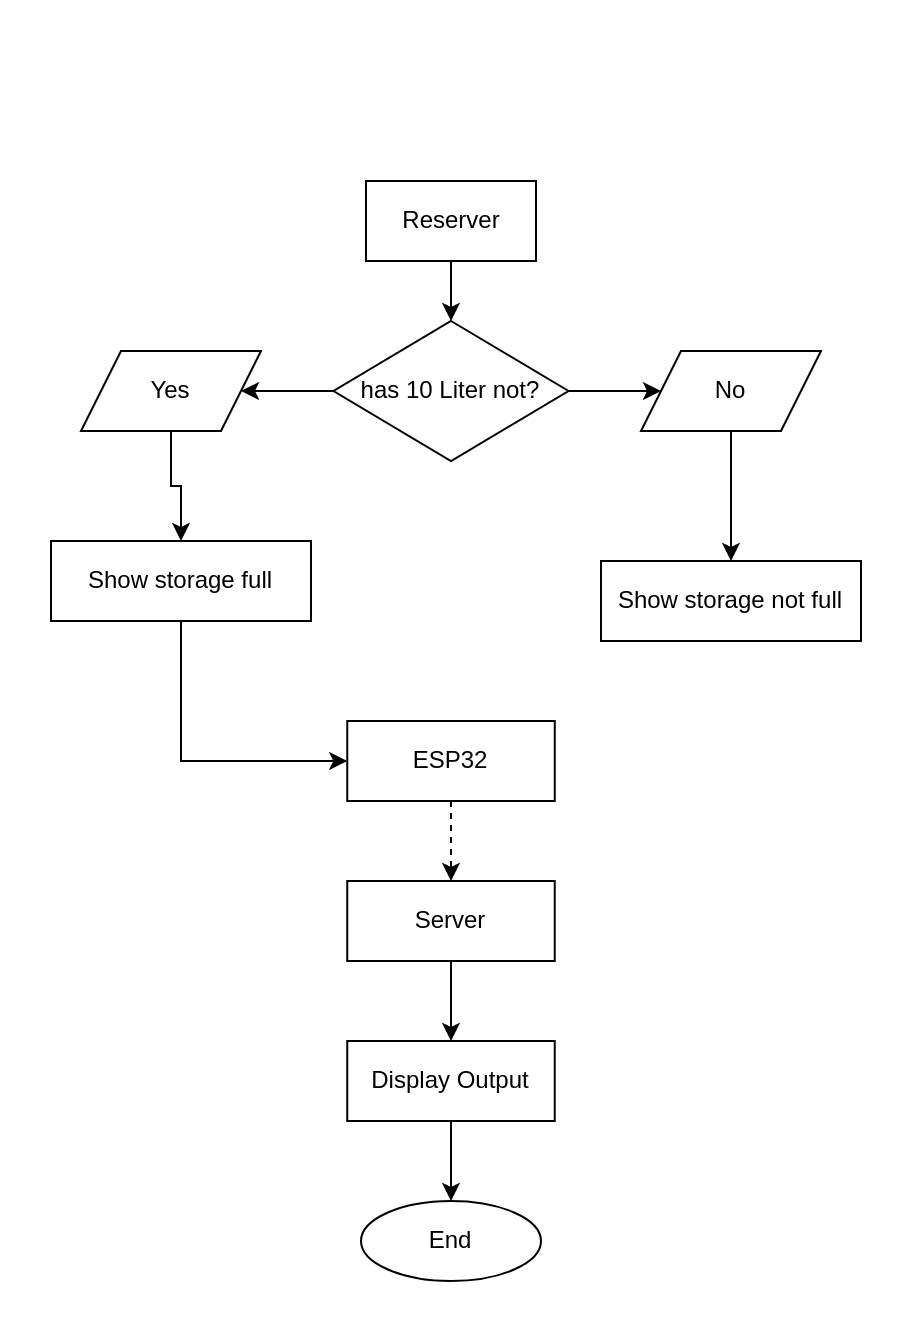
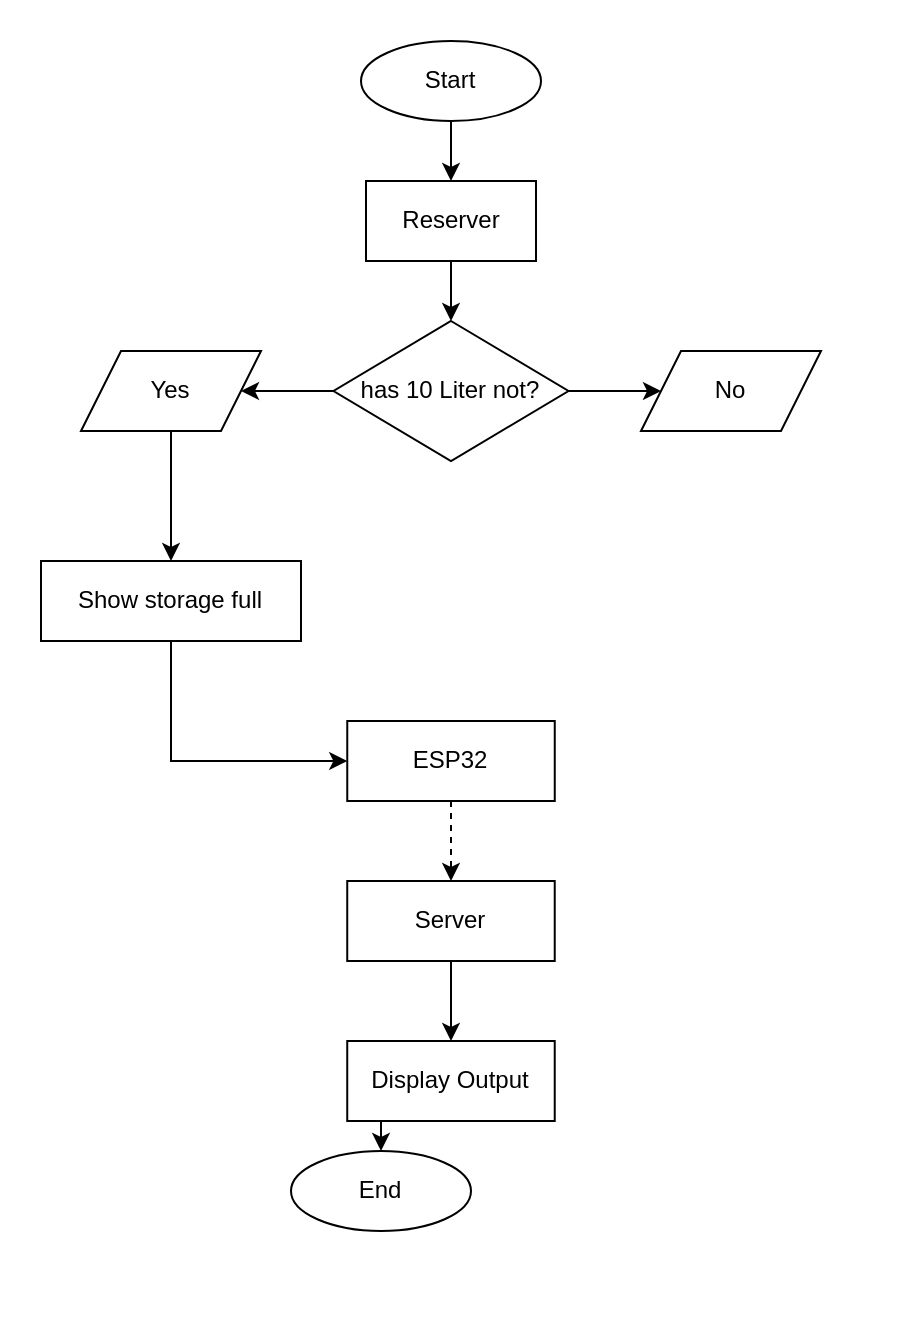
none -> (451, 81)
none -> (451, 144)
(731, 489) -> none
(181, 581) -> (171, 601)
(731, 601) -> none
(451, 1241) -> (381, 1191)
